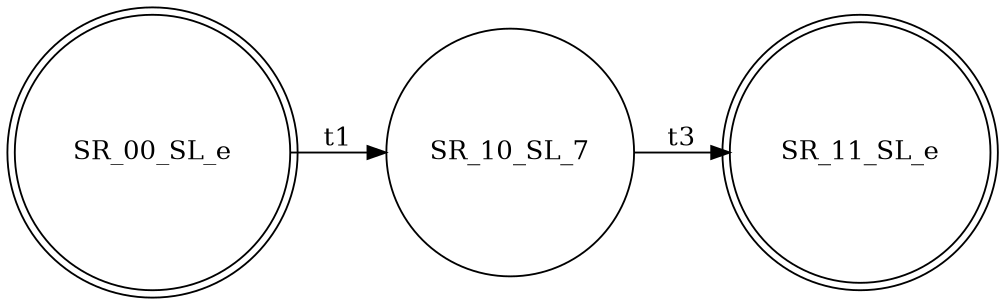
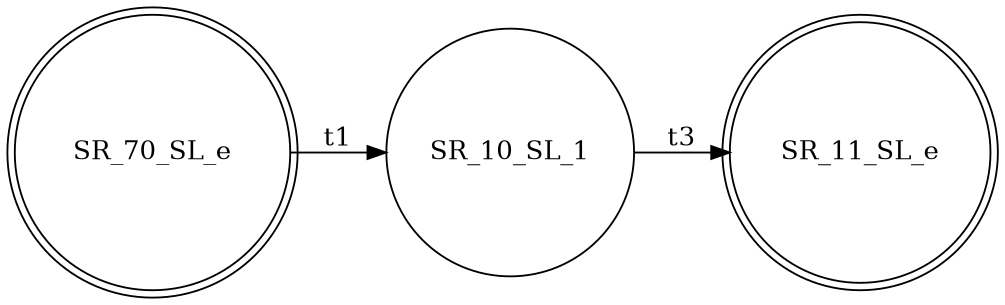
(153, 153) -> (153, 153)
(510, 153) -> (510, 153)
